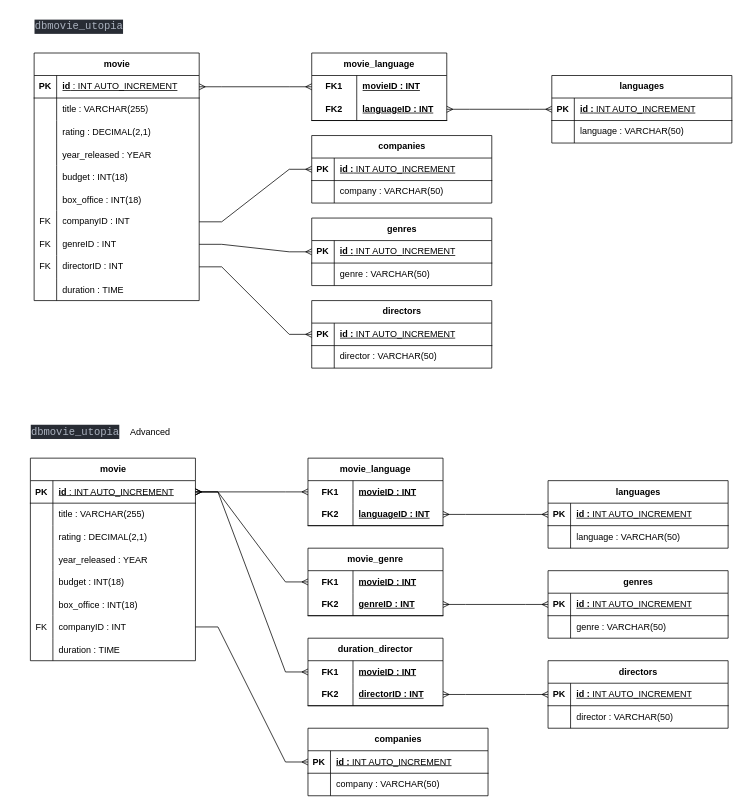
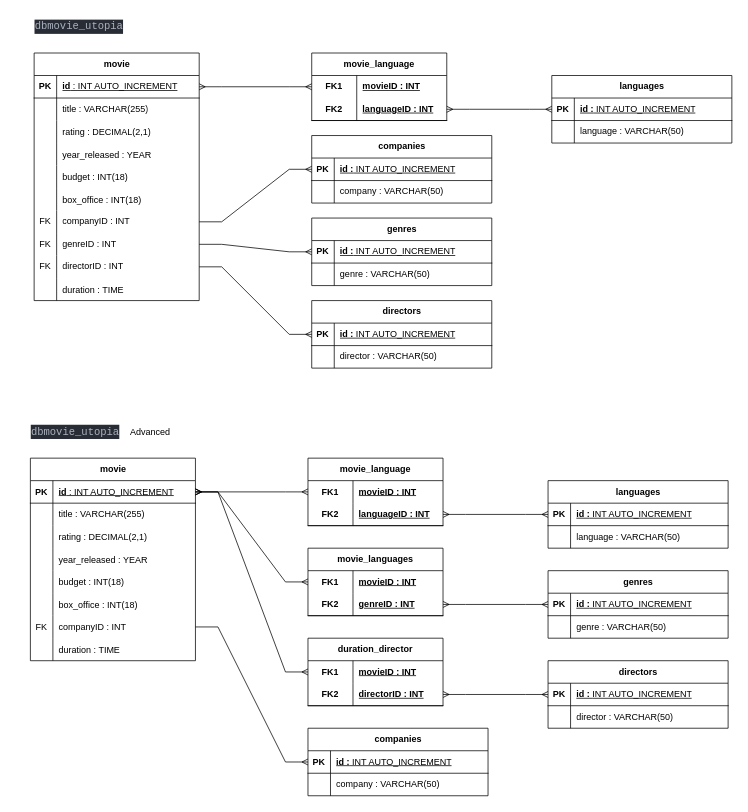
(375, 559) -> (375, 559)
